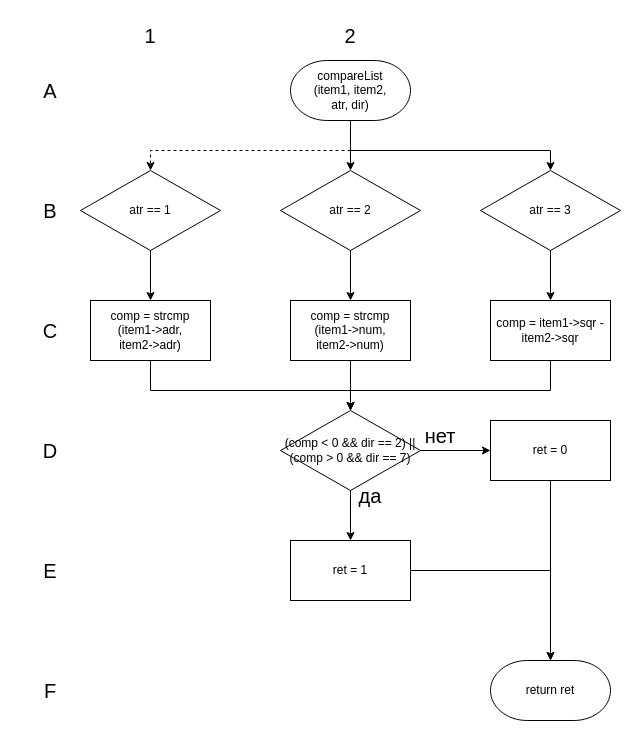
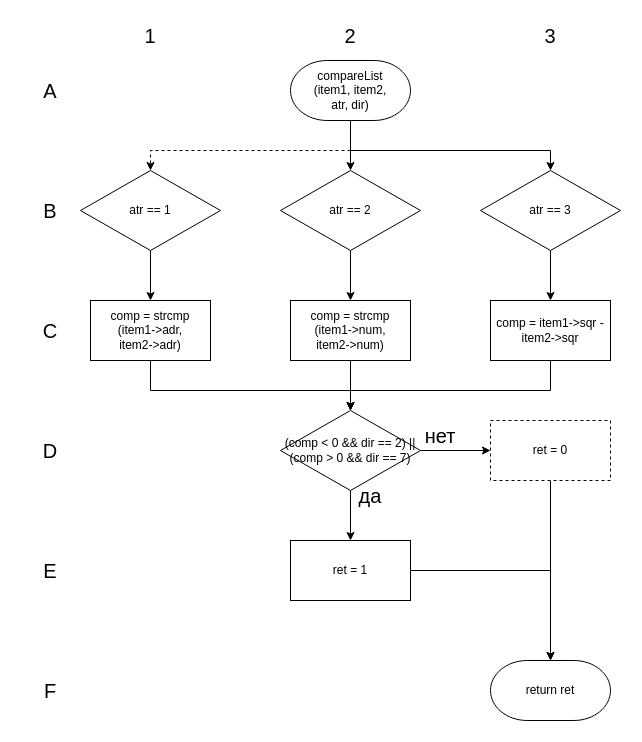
none -> (551, 36)
(551, 451) -> (551, 451)
